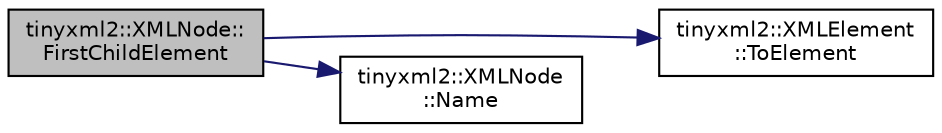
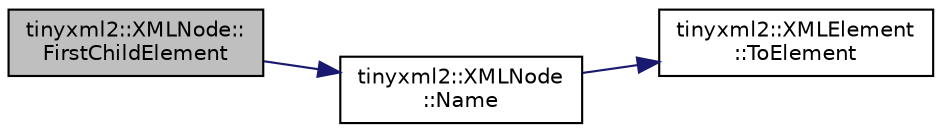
(451, 35) -> (610, 69)
